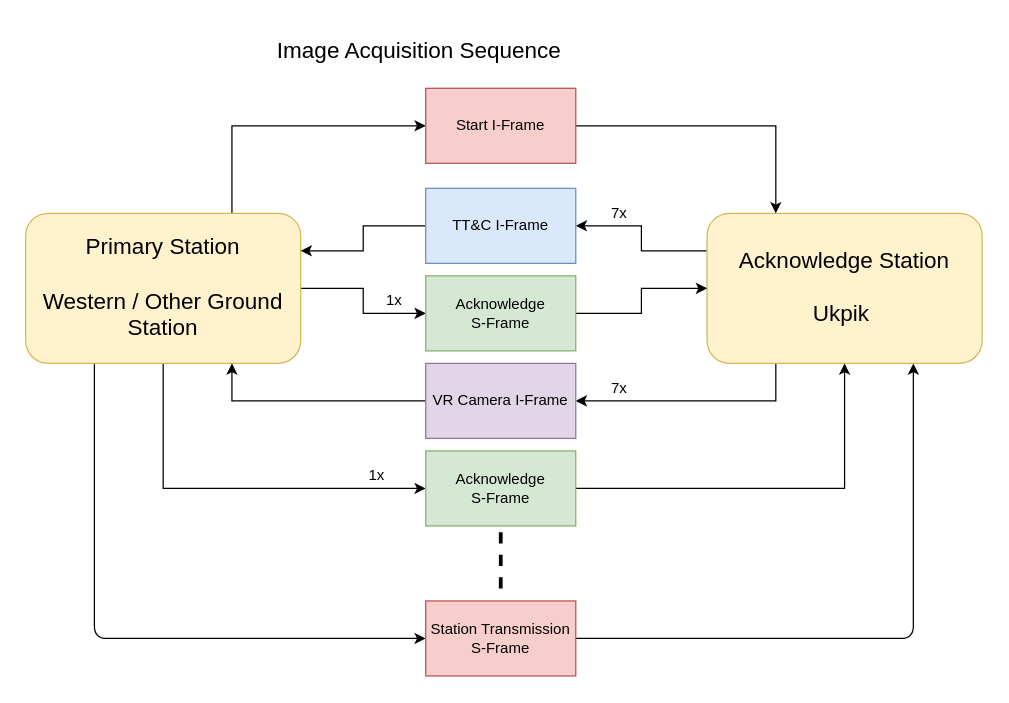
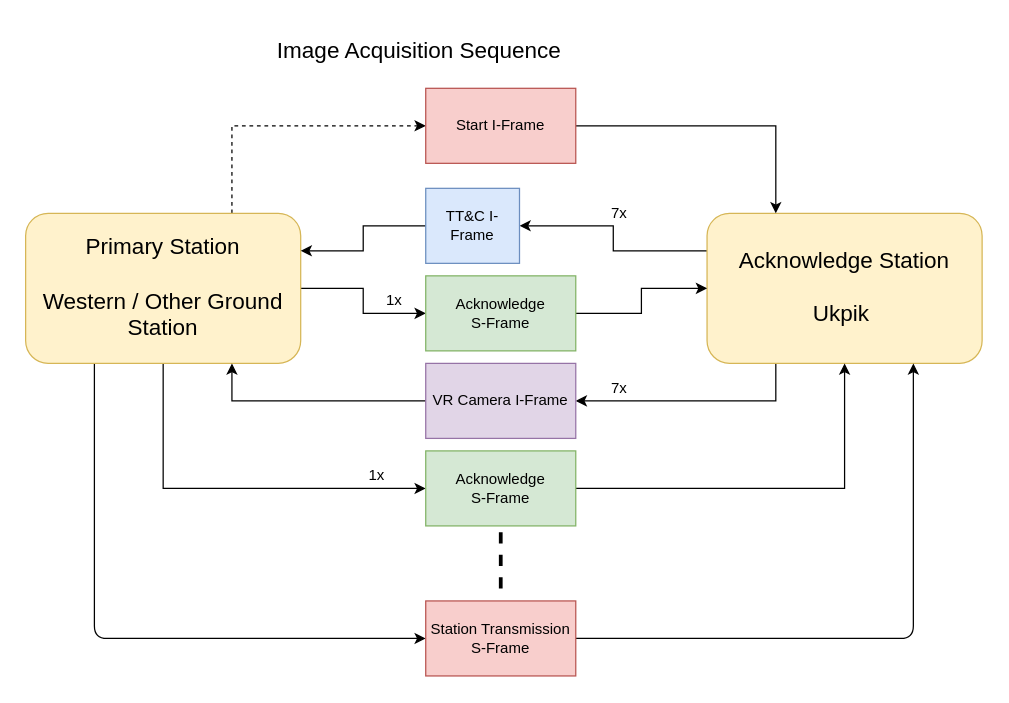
(281, 126) -> (281, 126)
(501, 226) -> (473, 226)
